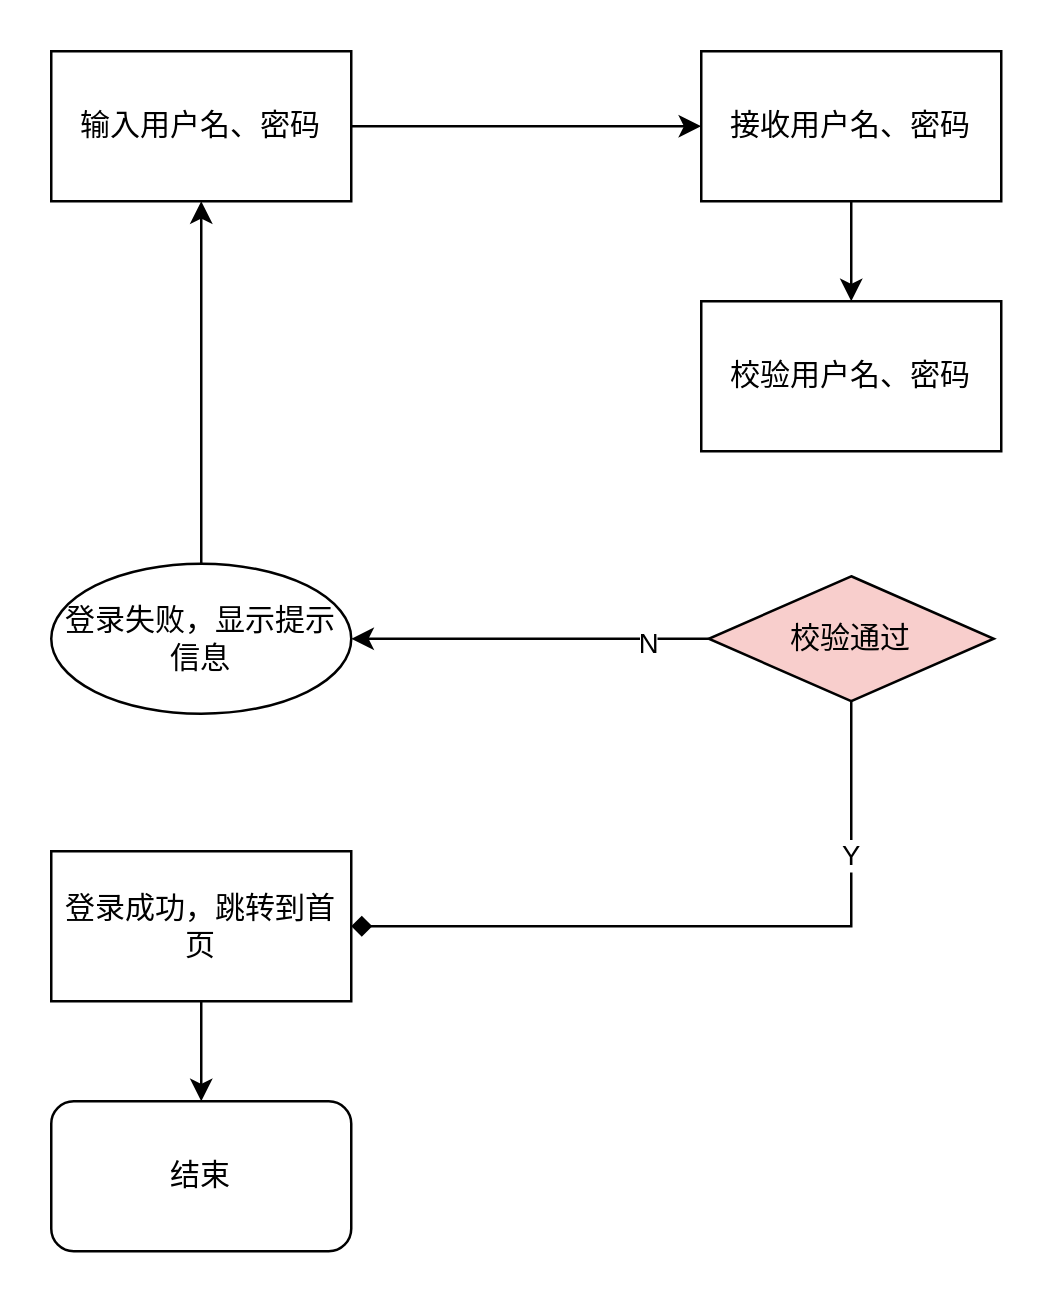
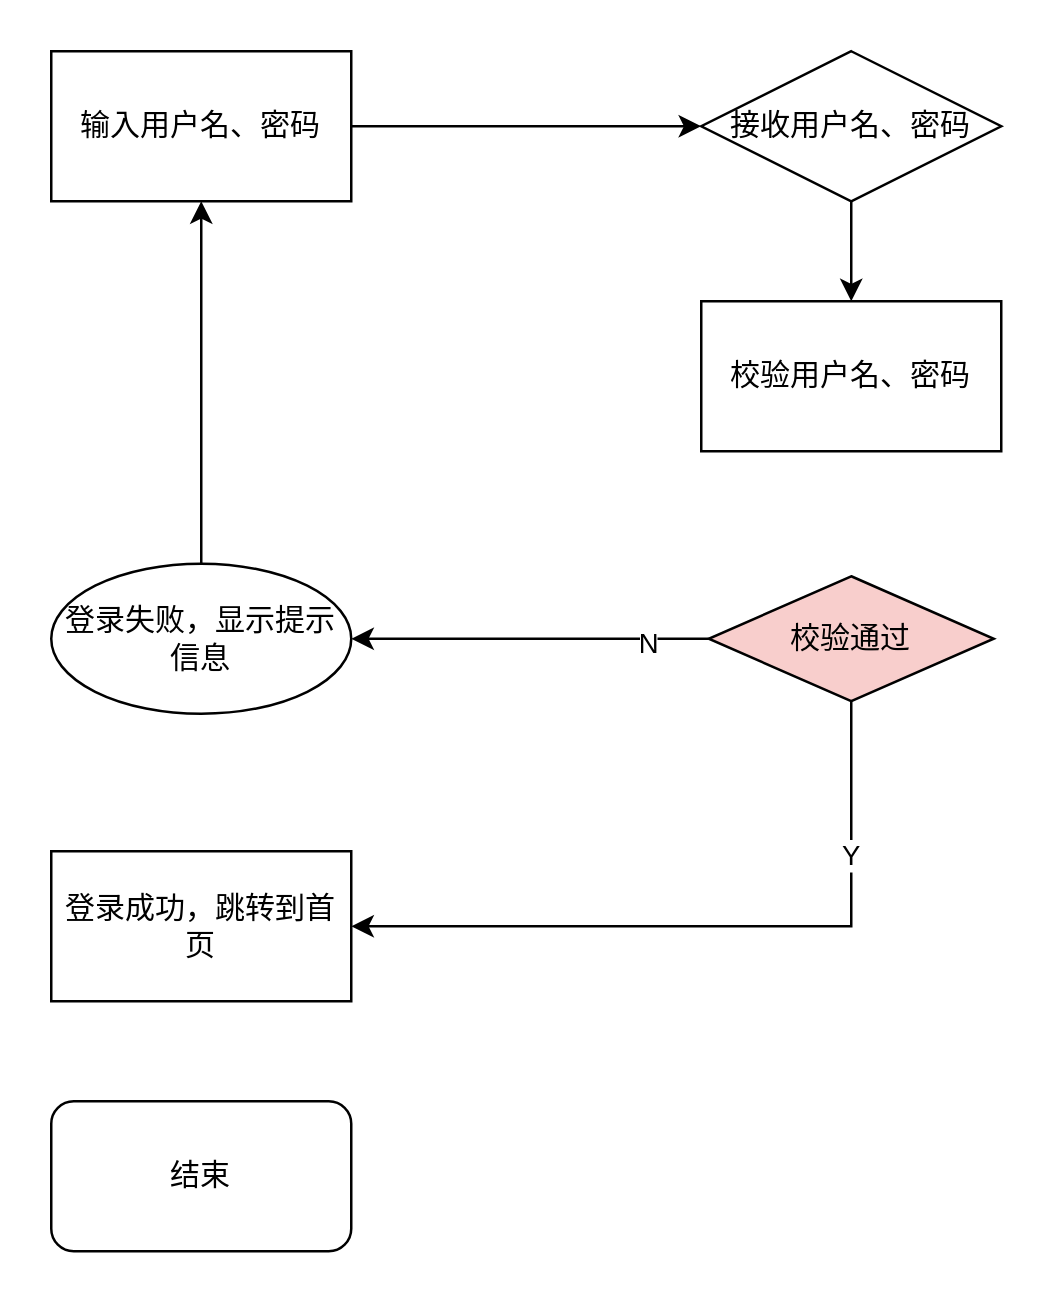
(851, 126) -> (851, 126)
(372, 926) -> (370, 926)
(201, 1043) -> none
